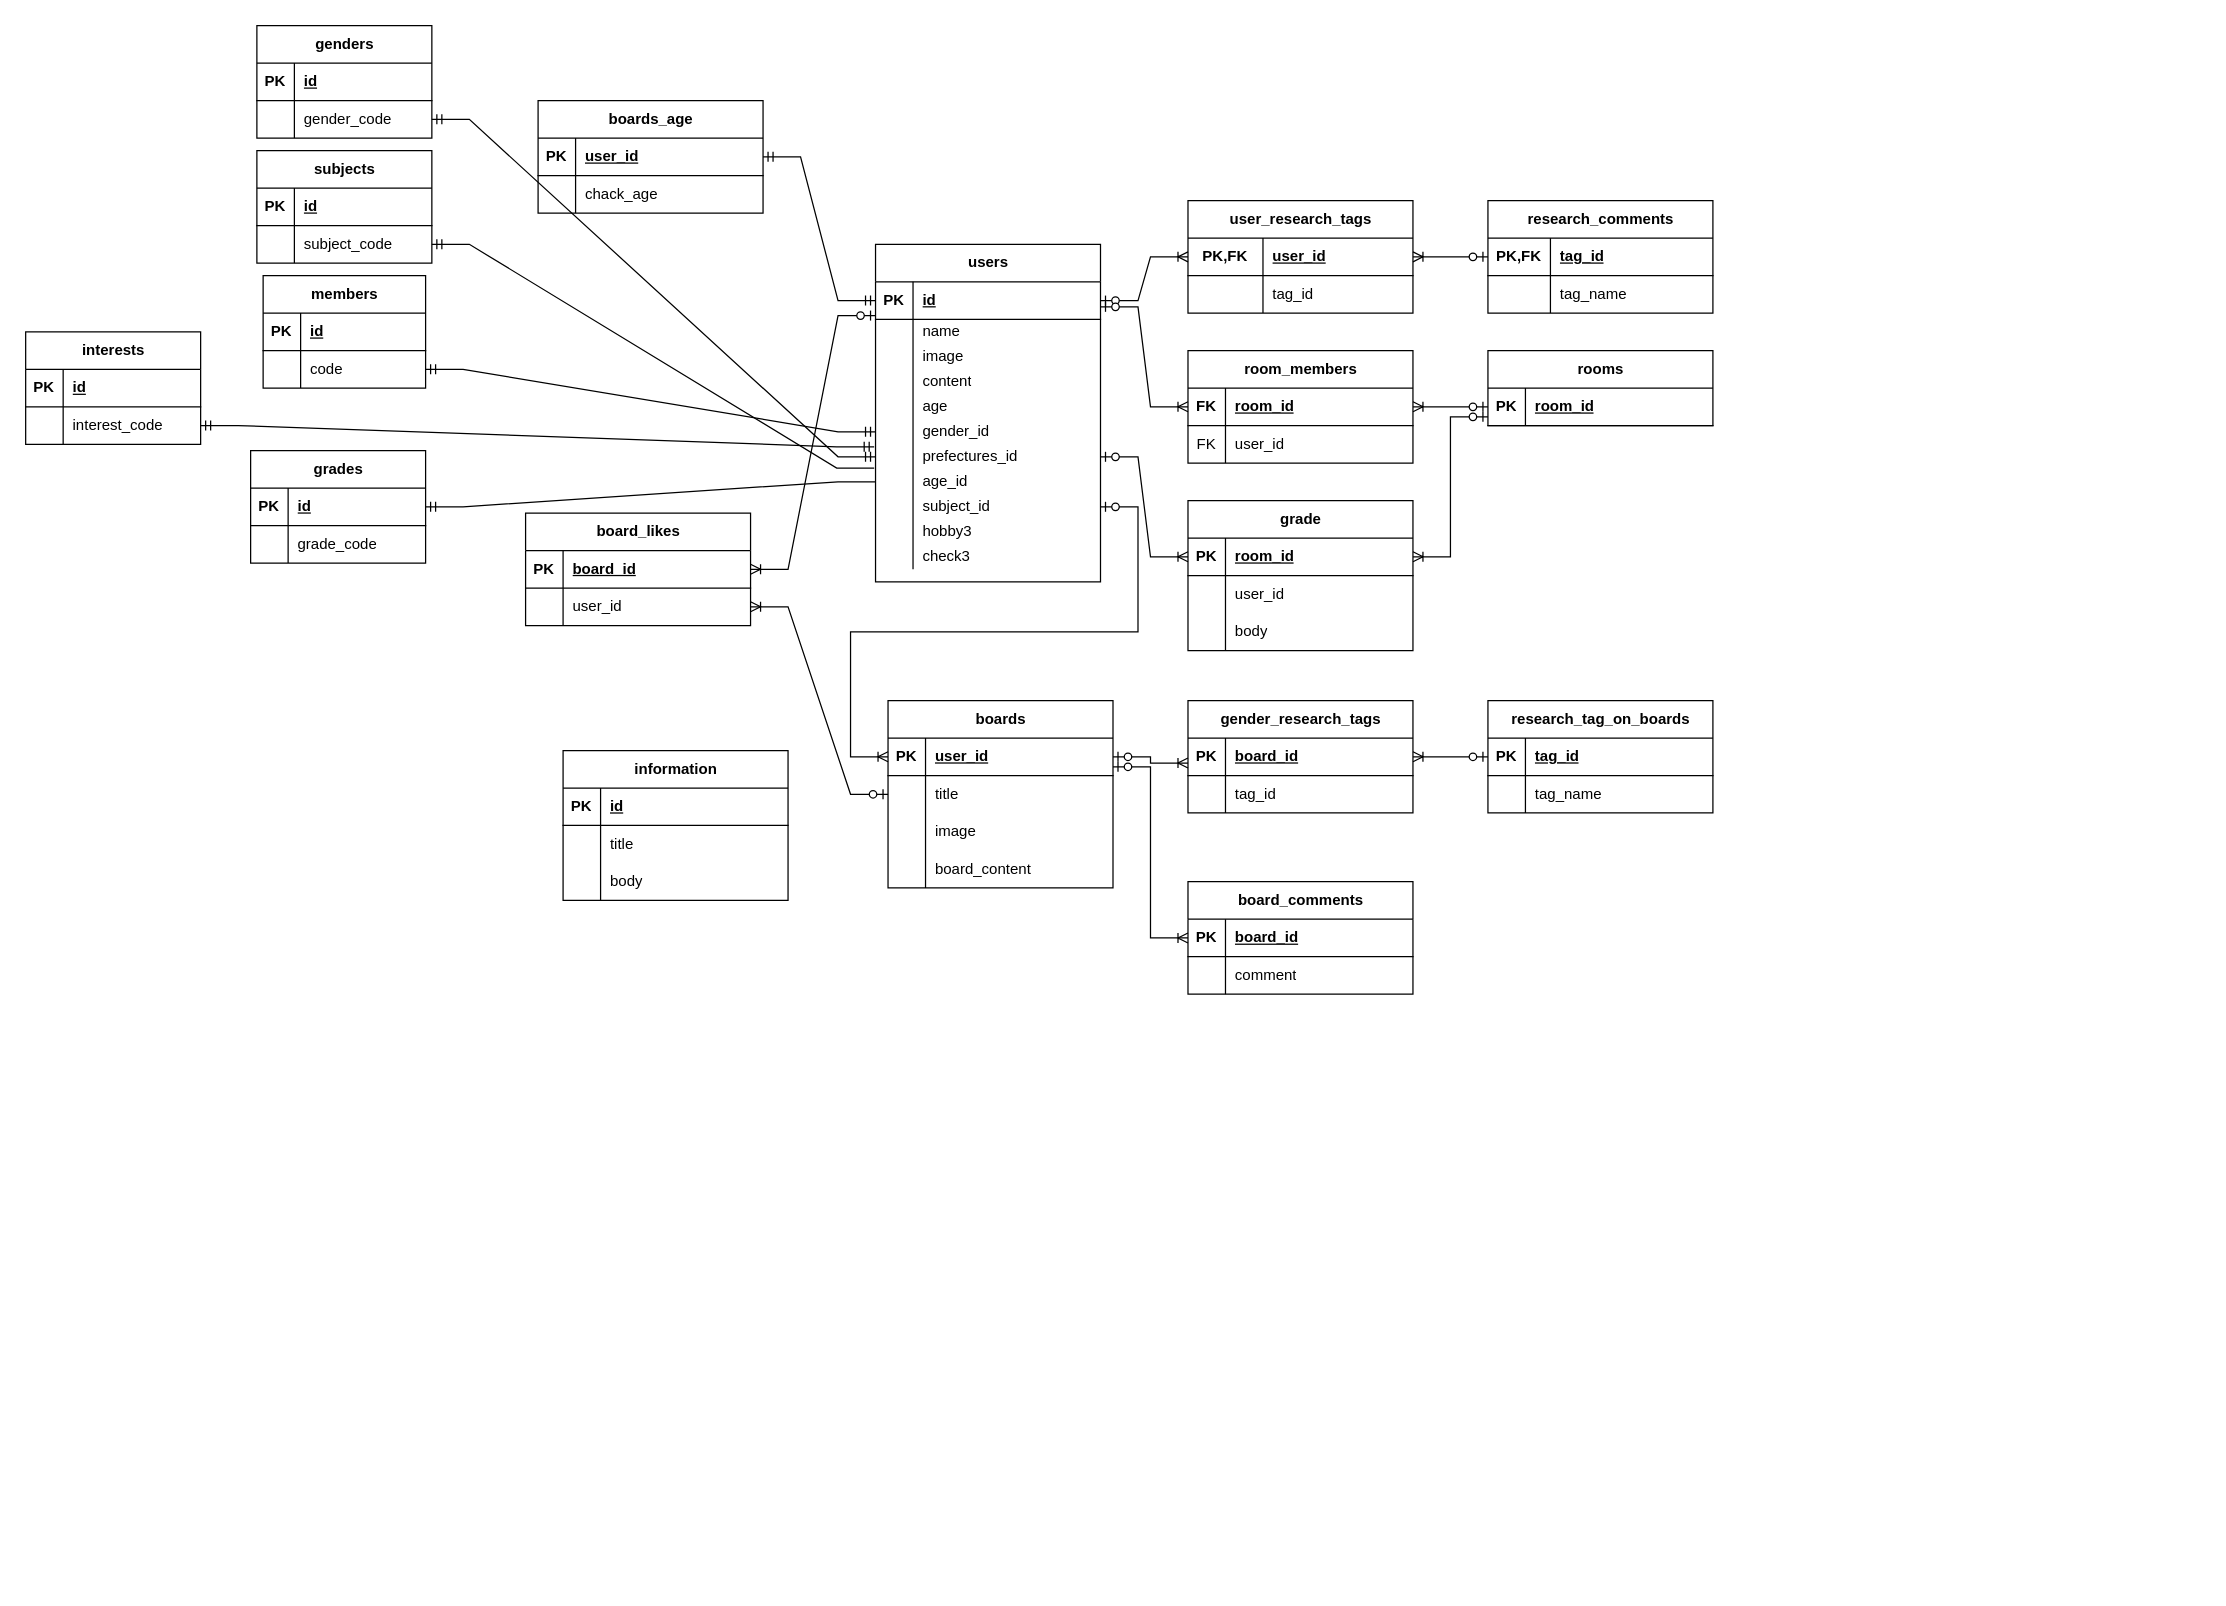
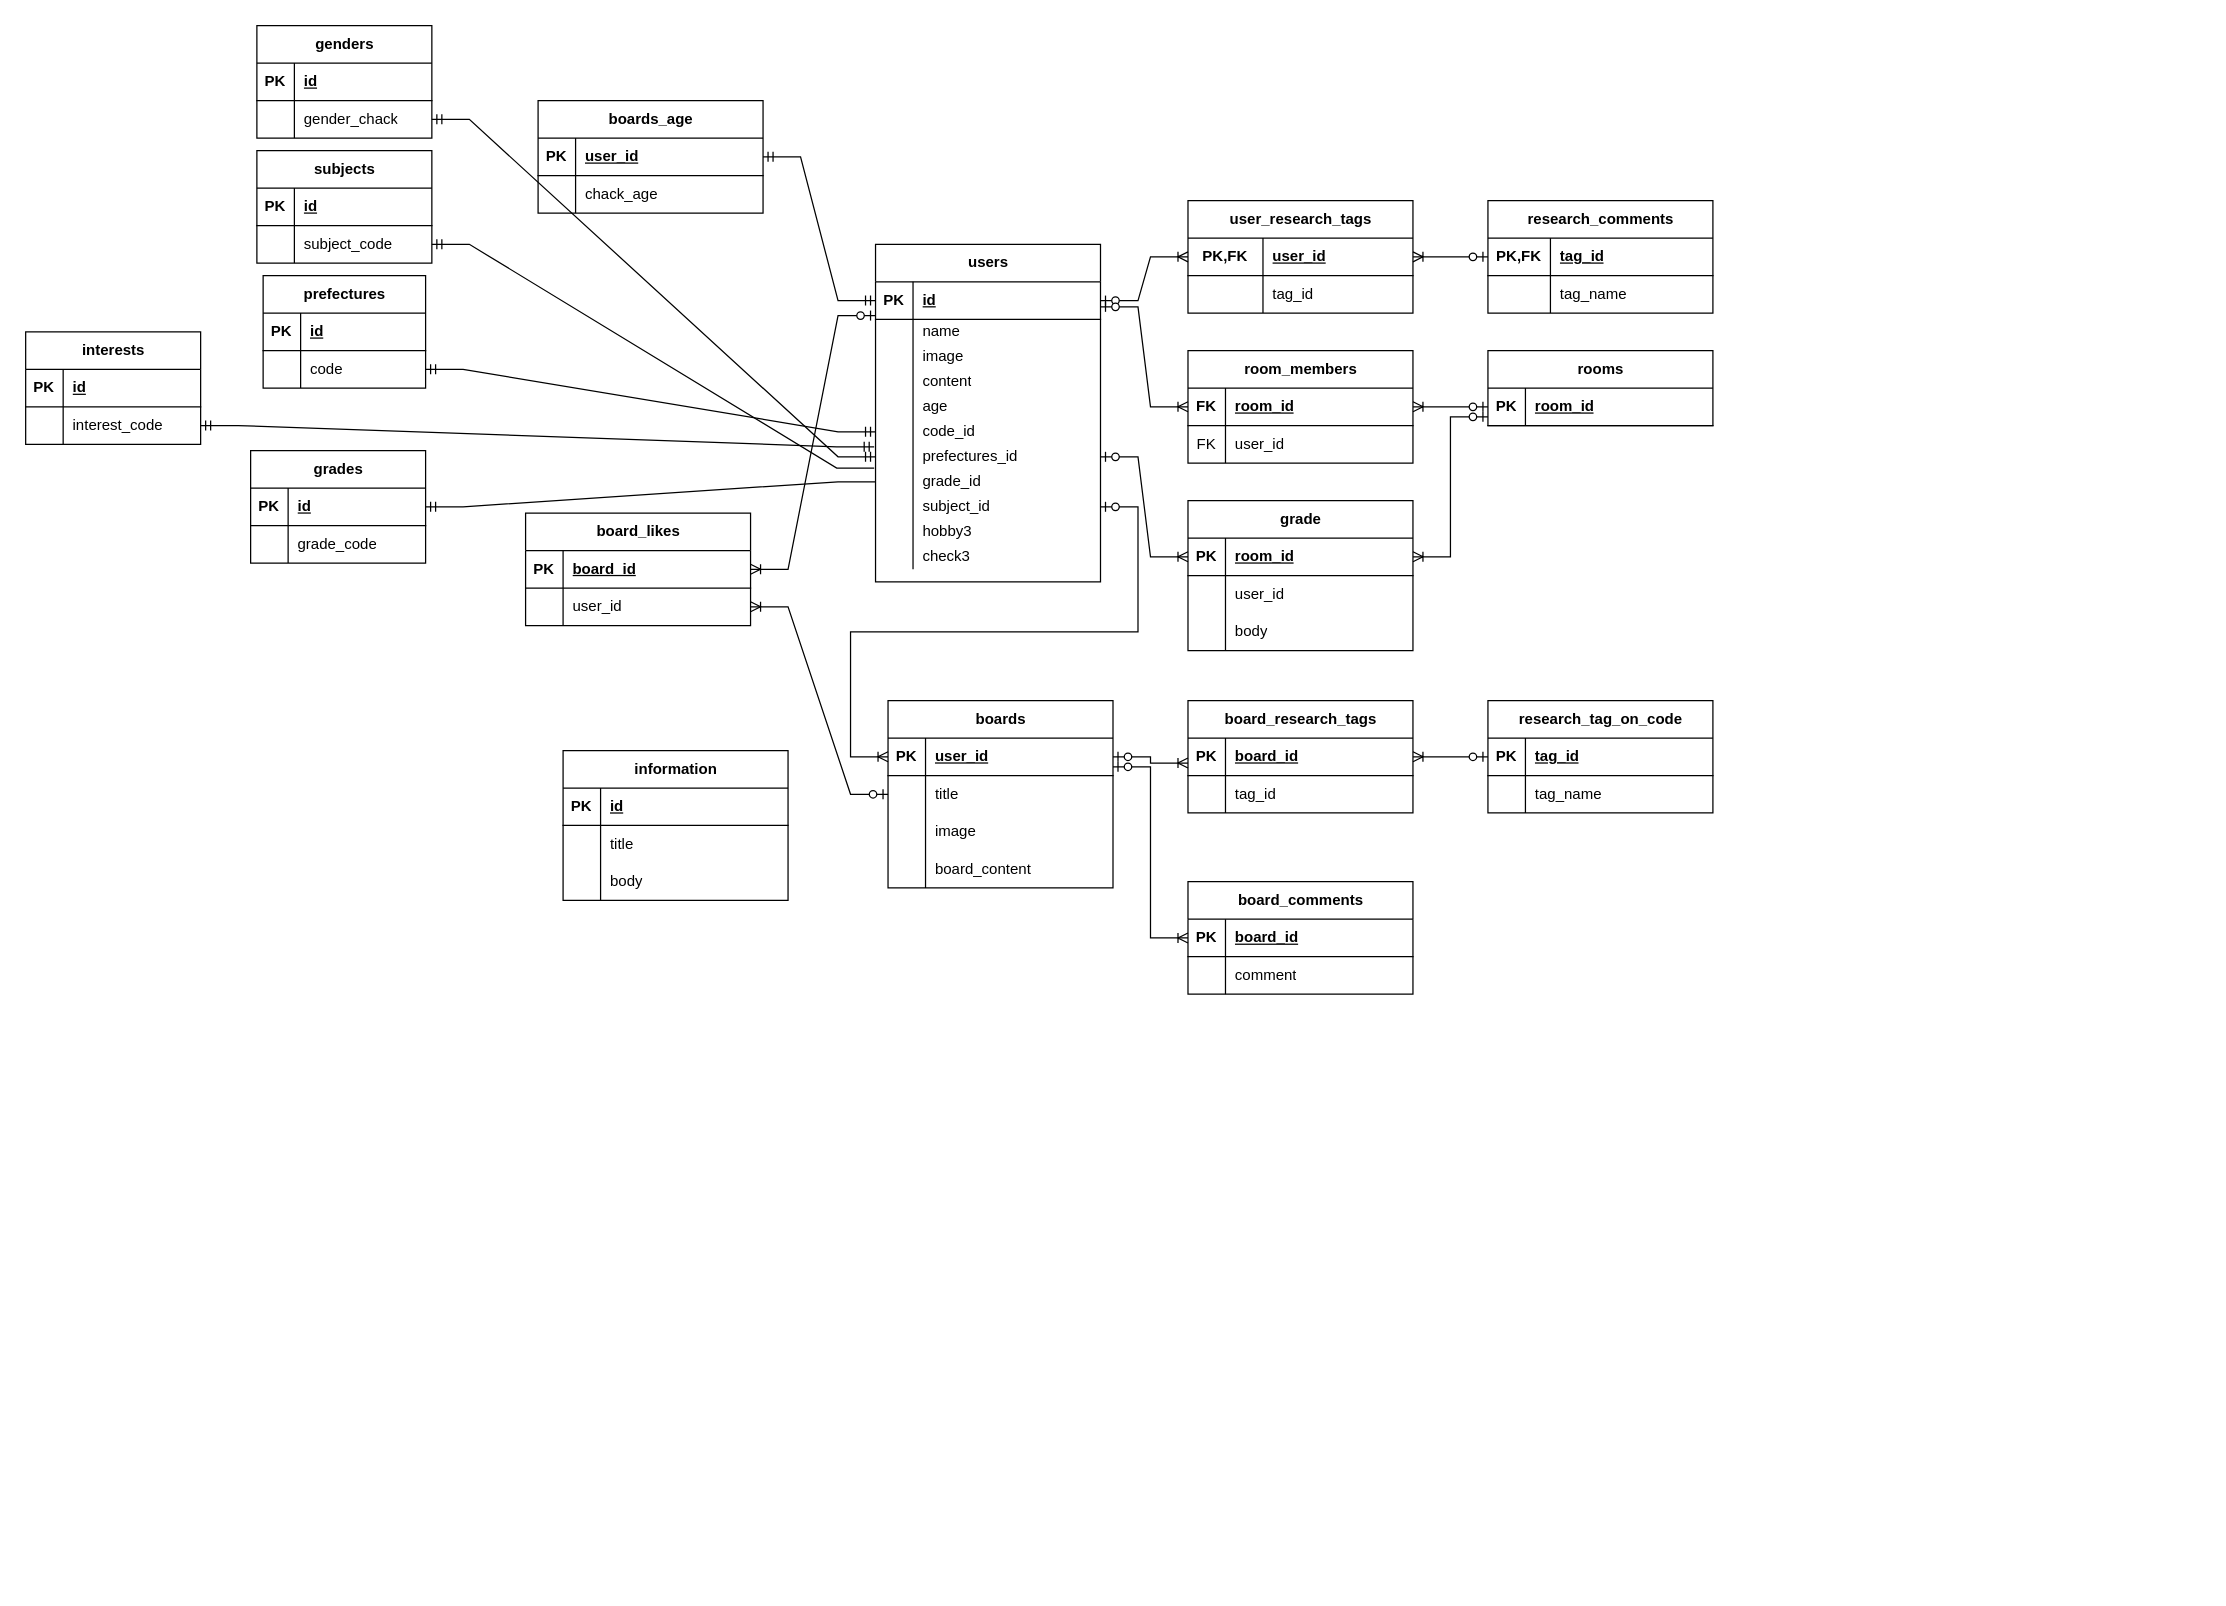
(351, 119) -> (355, 119)
(345, 294) -> (345, 294)
(959, 432) -> (951, 432)
(946, 482) -> (955, 482)
(1301, 719) -> (1301, 719)
(1601, 719) -> (1601, 719)
